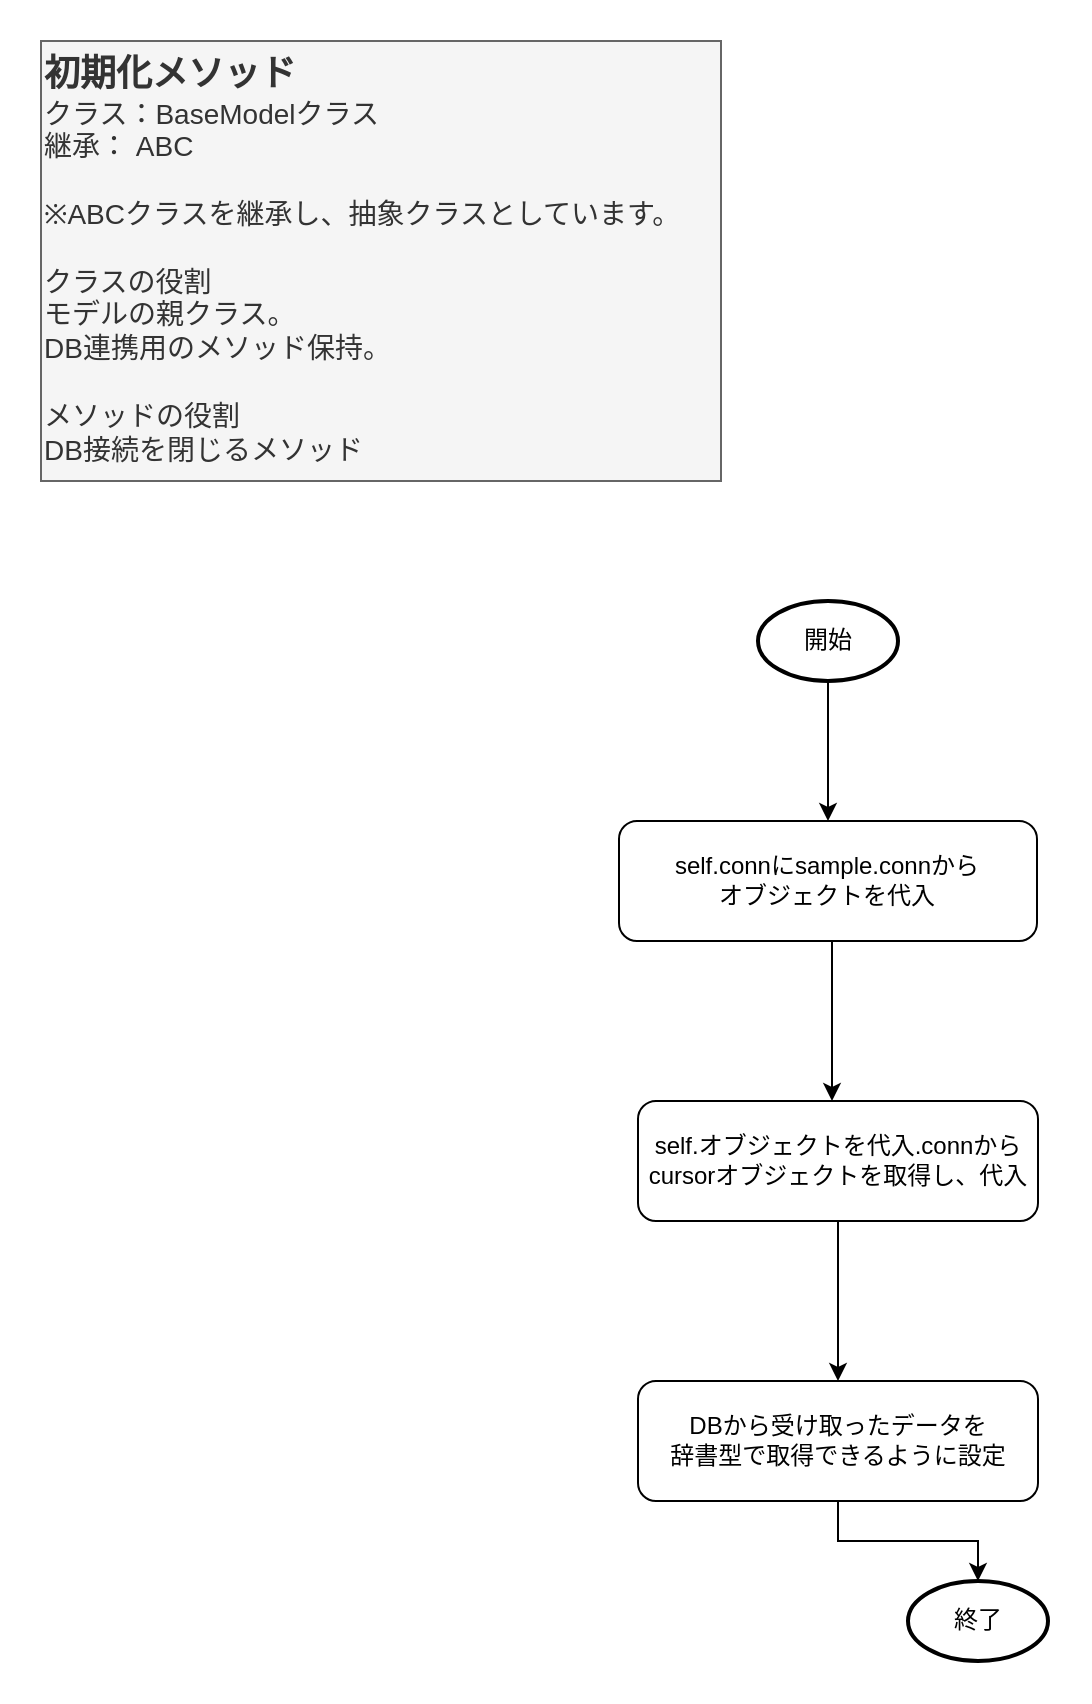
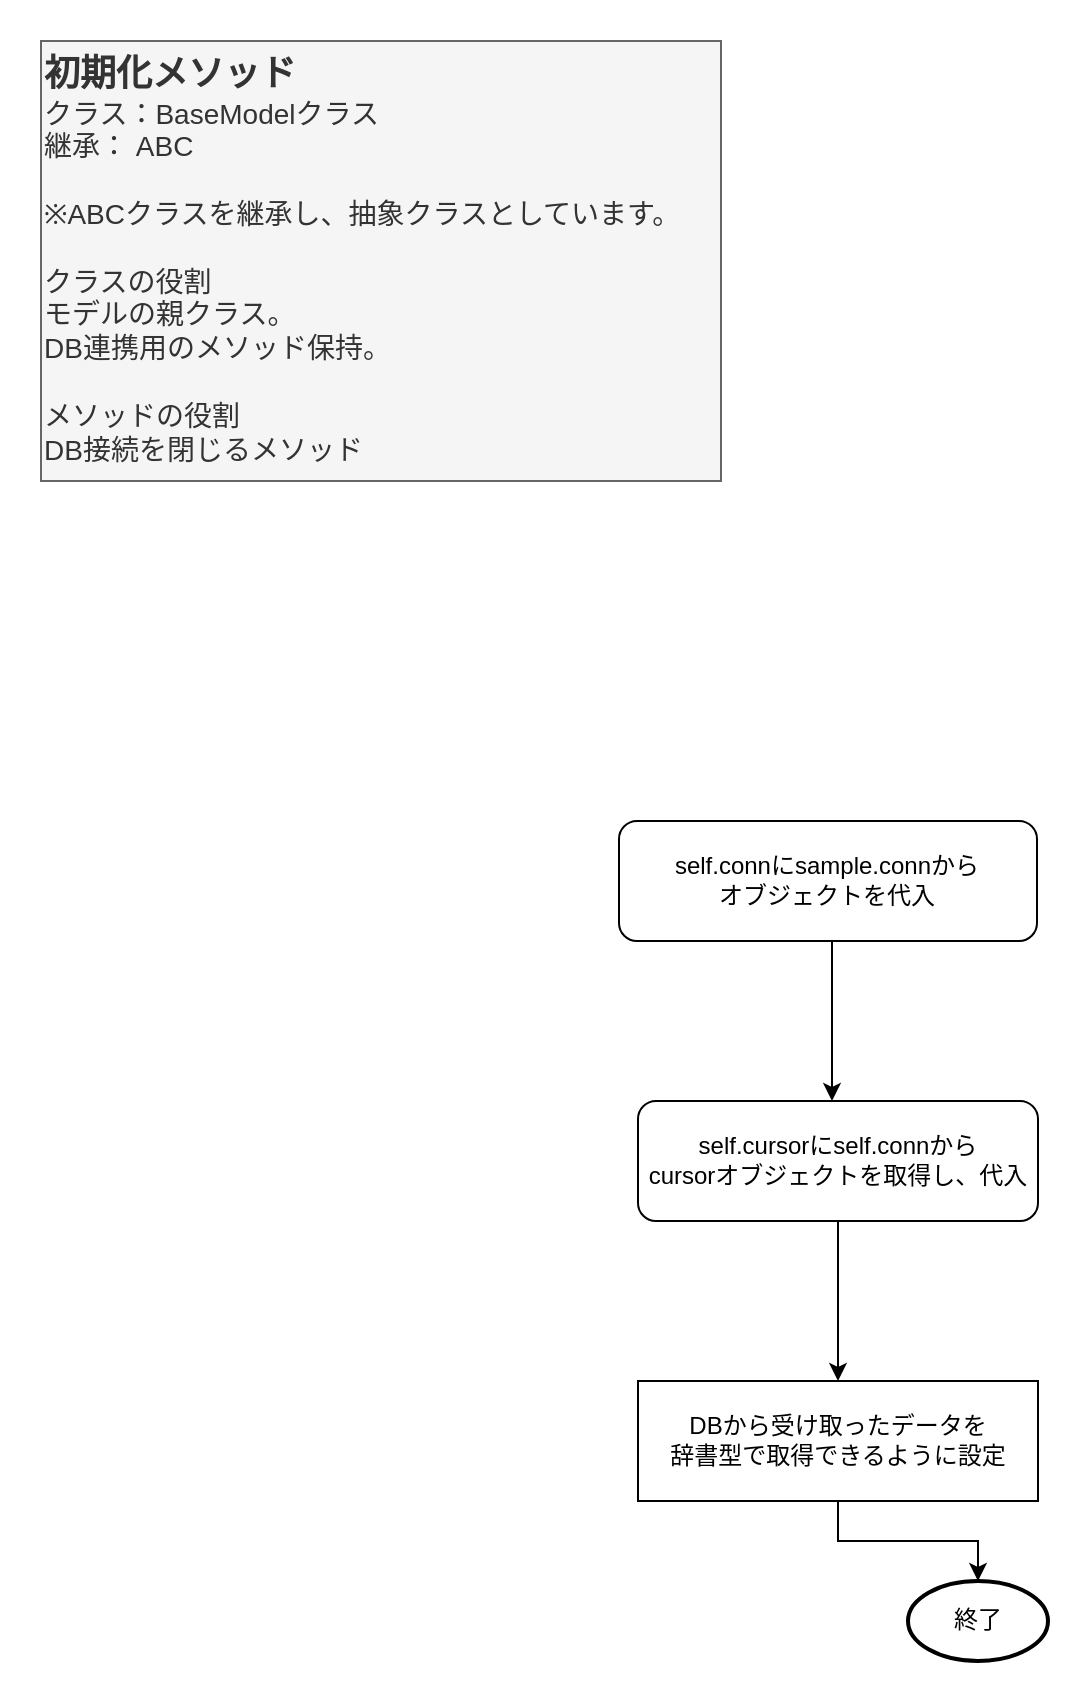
(828, 641) -> none
(828, 744) -> none
(839, 1161) -> (839, 1161)
(838, 1441) -> (838, 1441)
